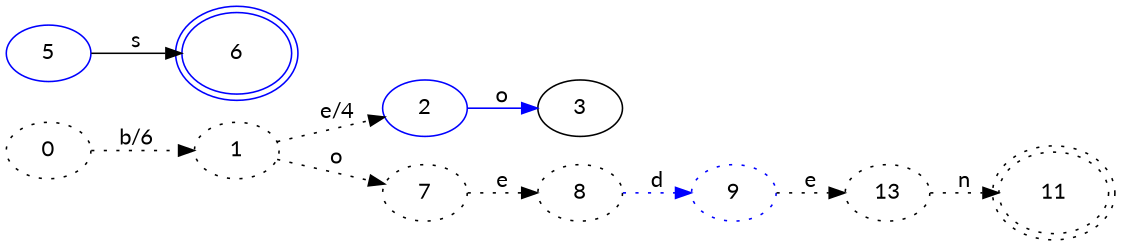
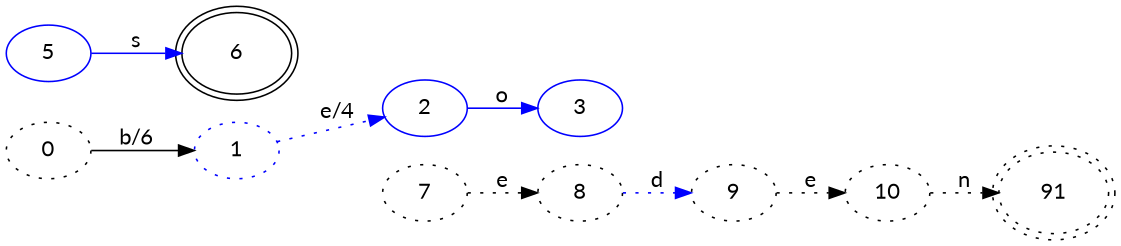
(128, 53) -> (128, 53)
(237, 53) -> (237, 53)
(580, 108) -> (580, 108)
(323, 131) -> (323, 131)
(135, 151) -> (135, 151)
(237, 151) -> (237, 151)
(323, 170) -> none
(734, 193) -> (734, 193)
(888, 193) -> (888, 193)
(1054, 193) -> (1054, 193)
